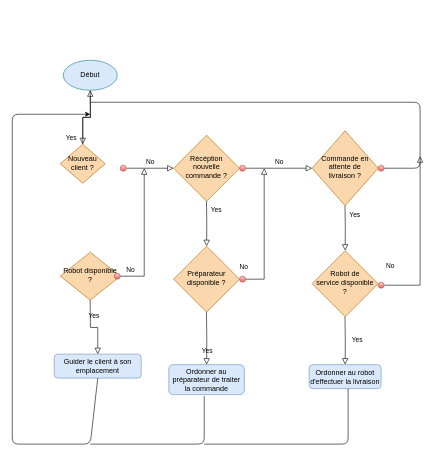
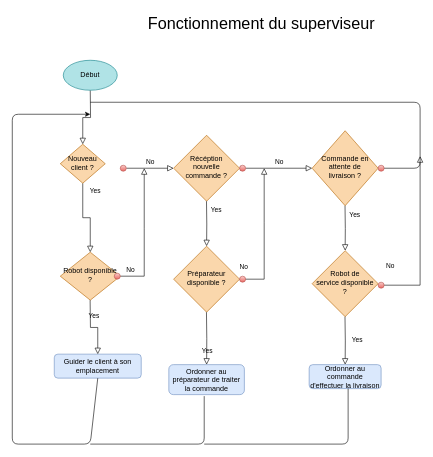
none -> (261, 24)
(90, 75) -> (90, 75)
(83, 142) -> (83, 218)
(345, 377) -> (345, 377)
